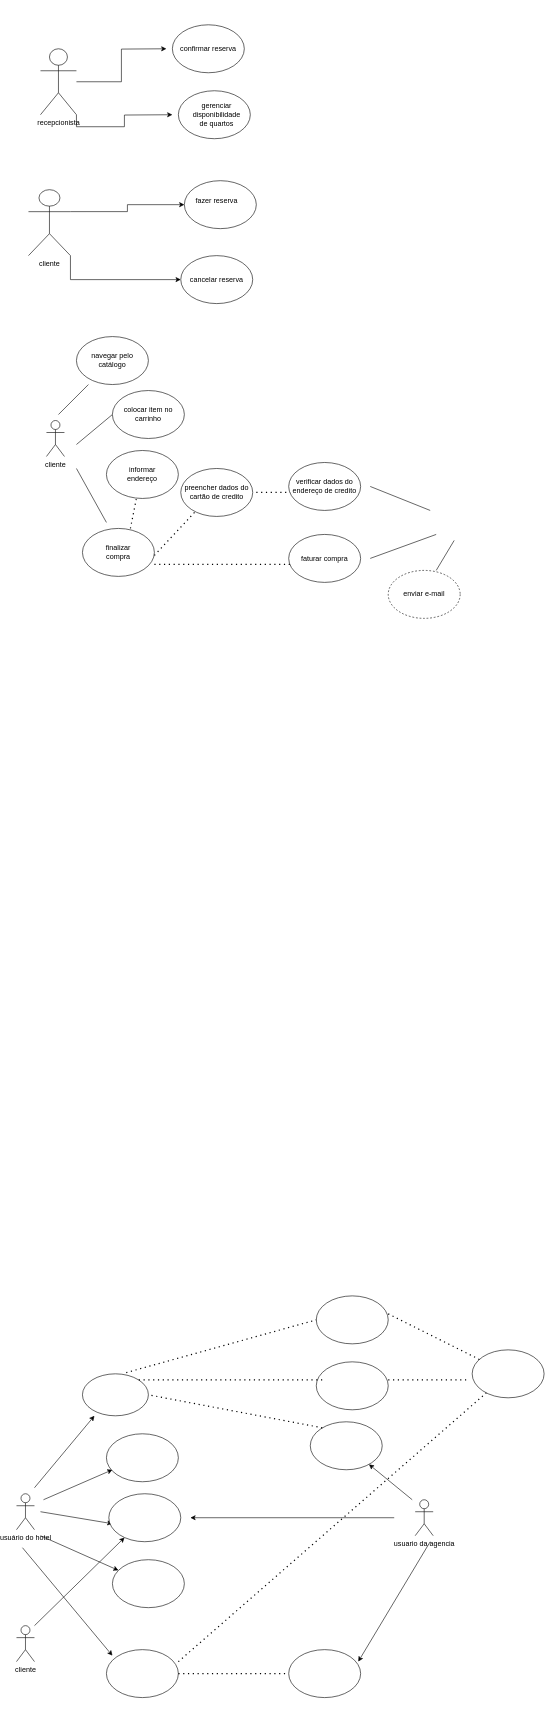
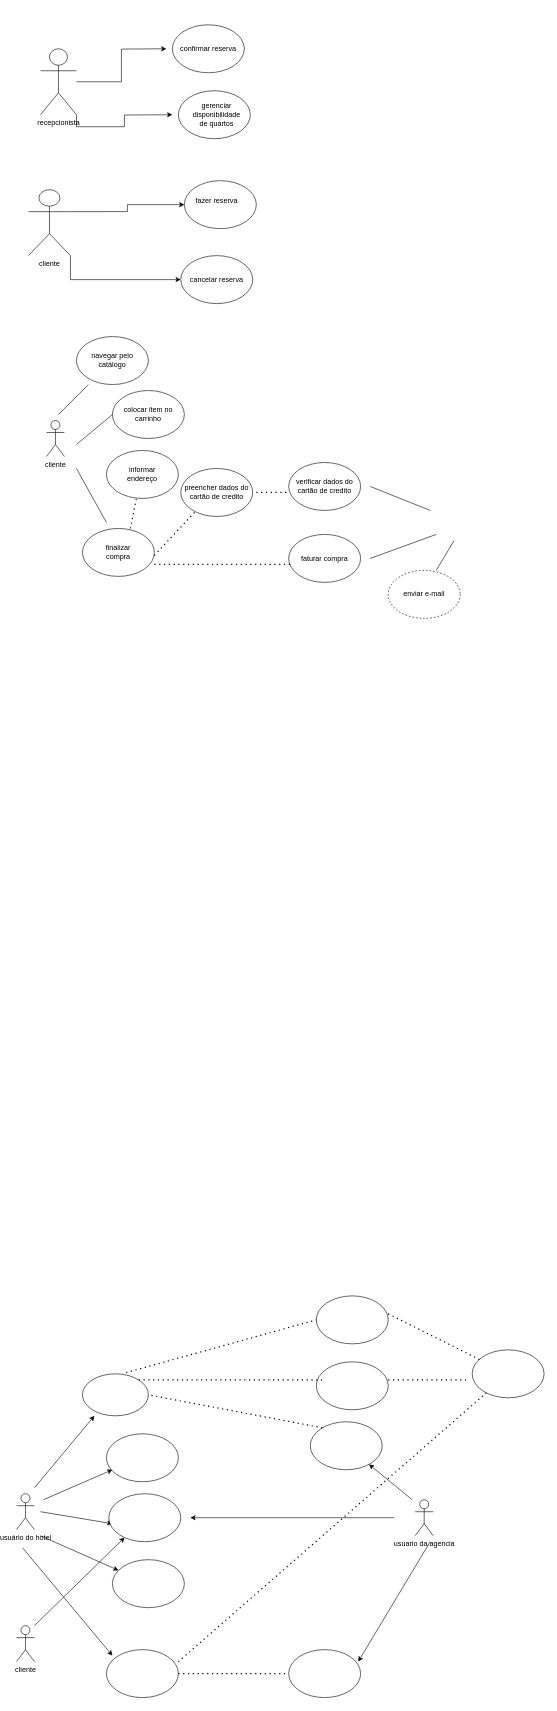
(325, 486) -> (325, 486)
